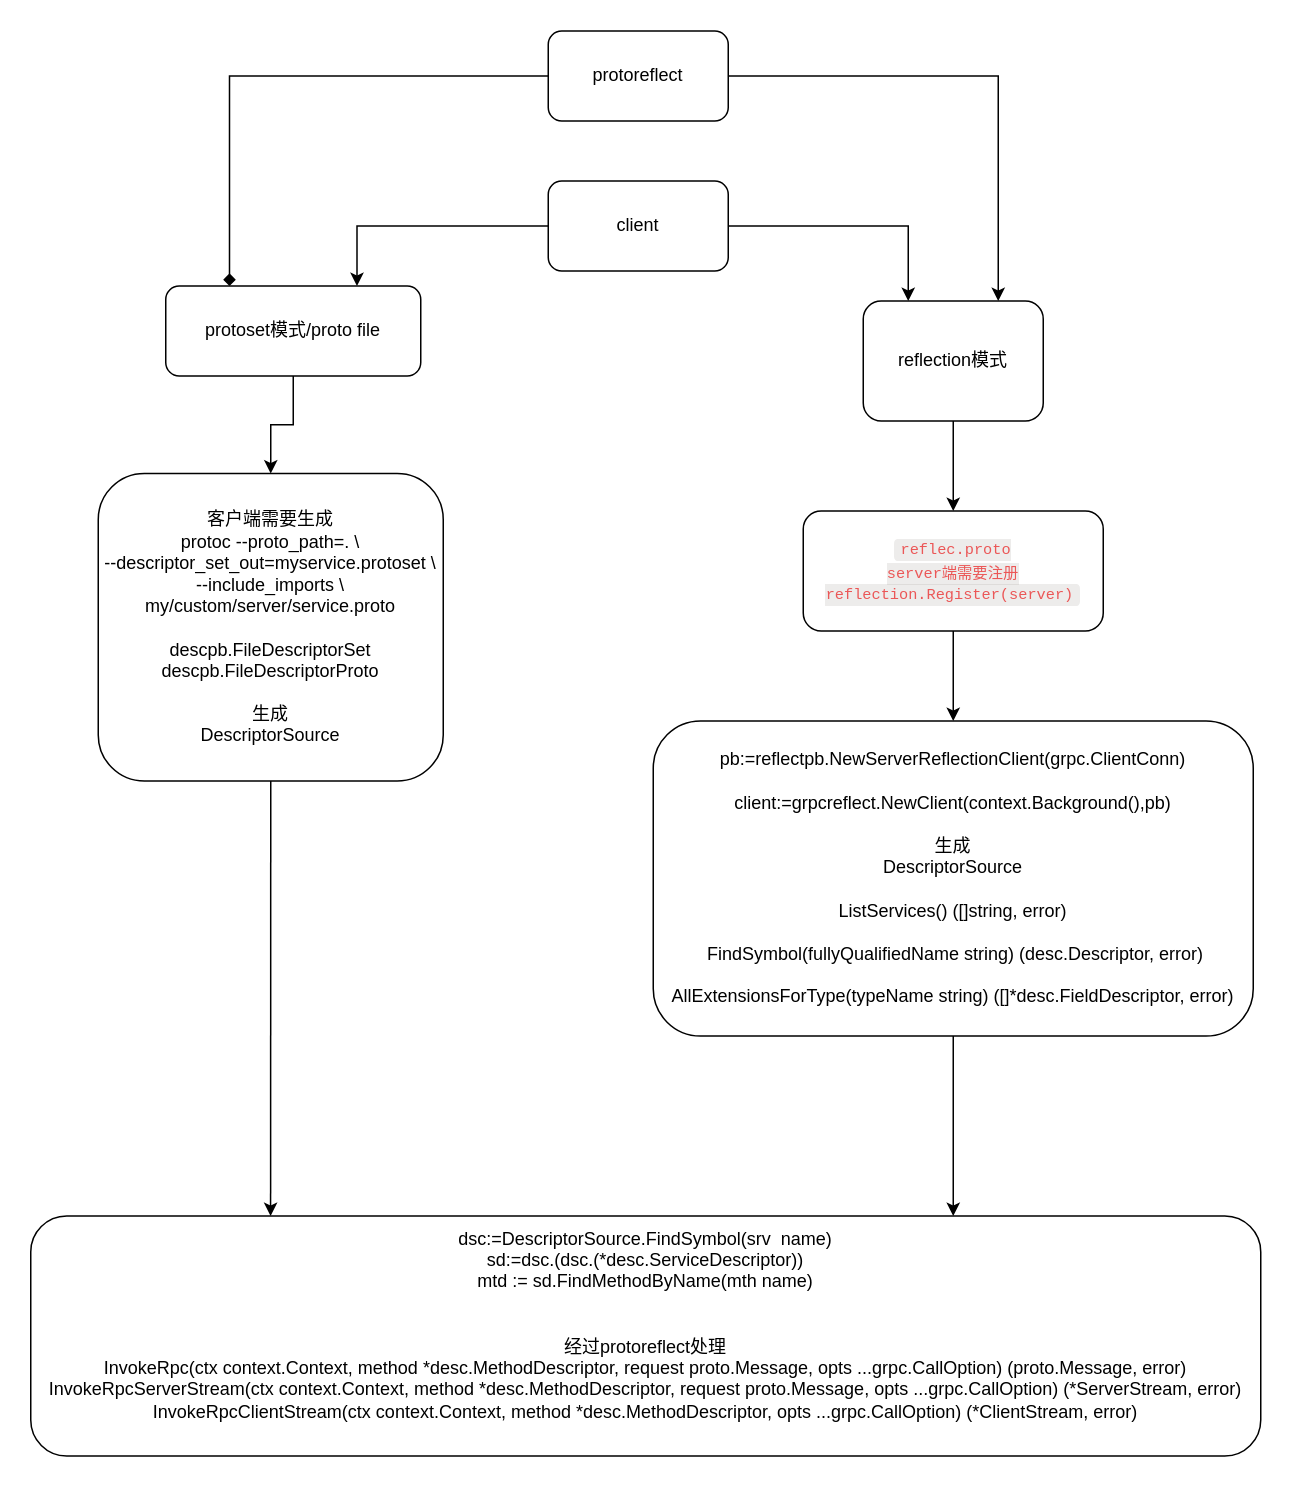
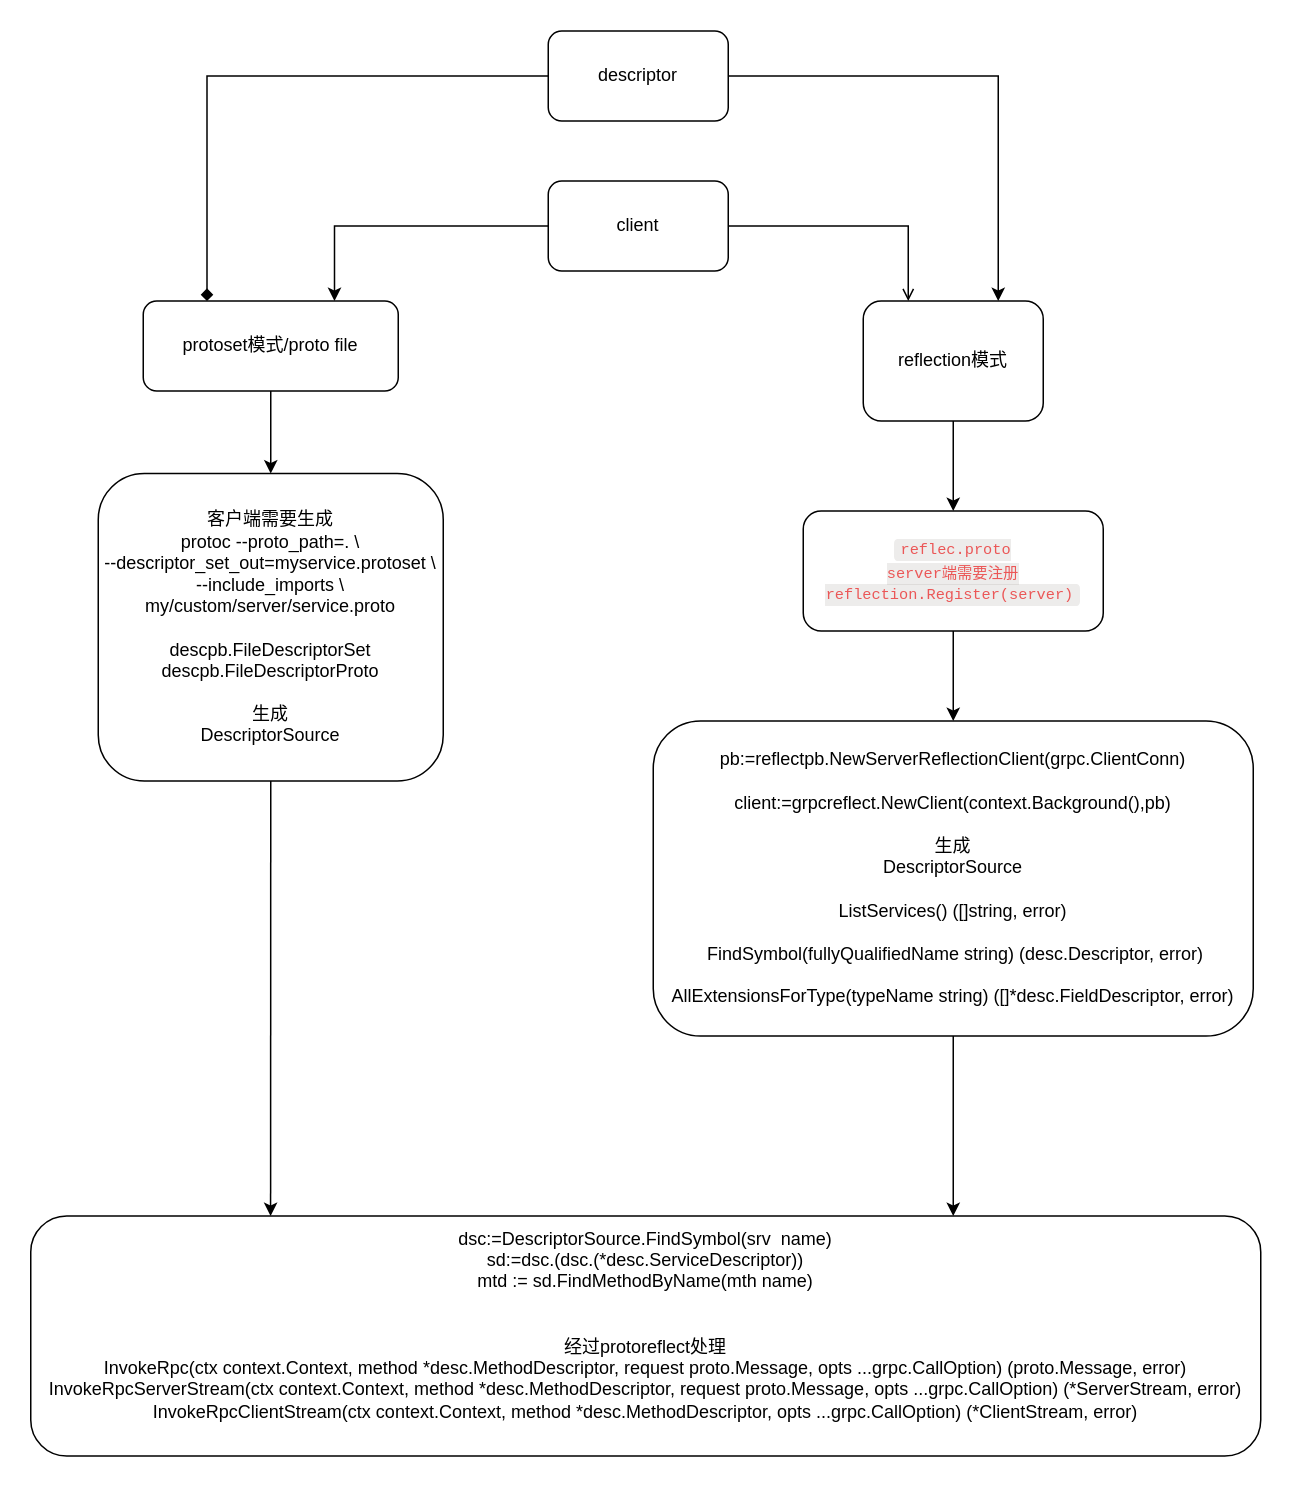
(638, 76) -> (638, 76)
(908, 289) -> (908, 292)
(293, 331) -> (271, 346)
